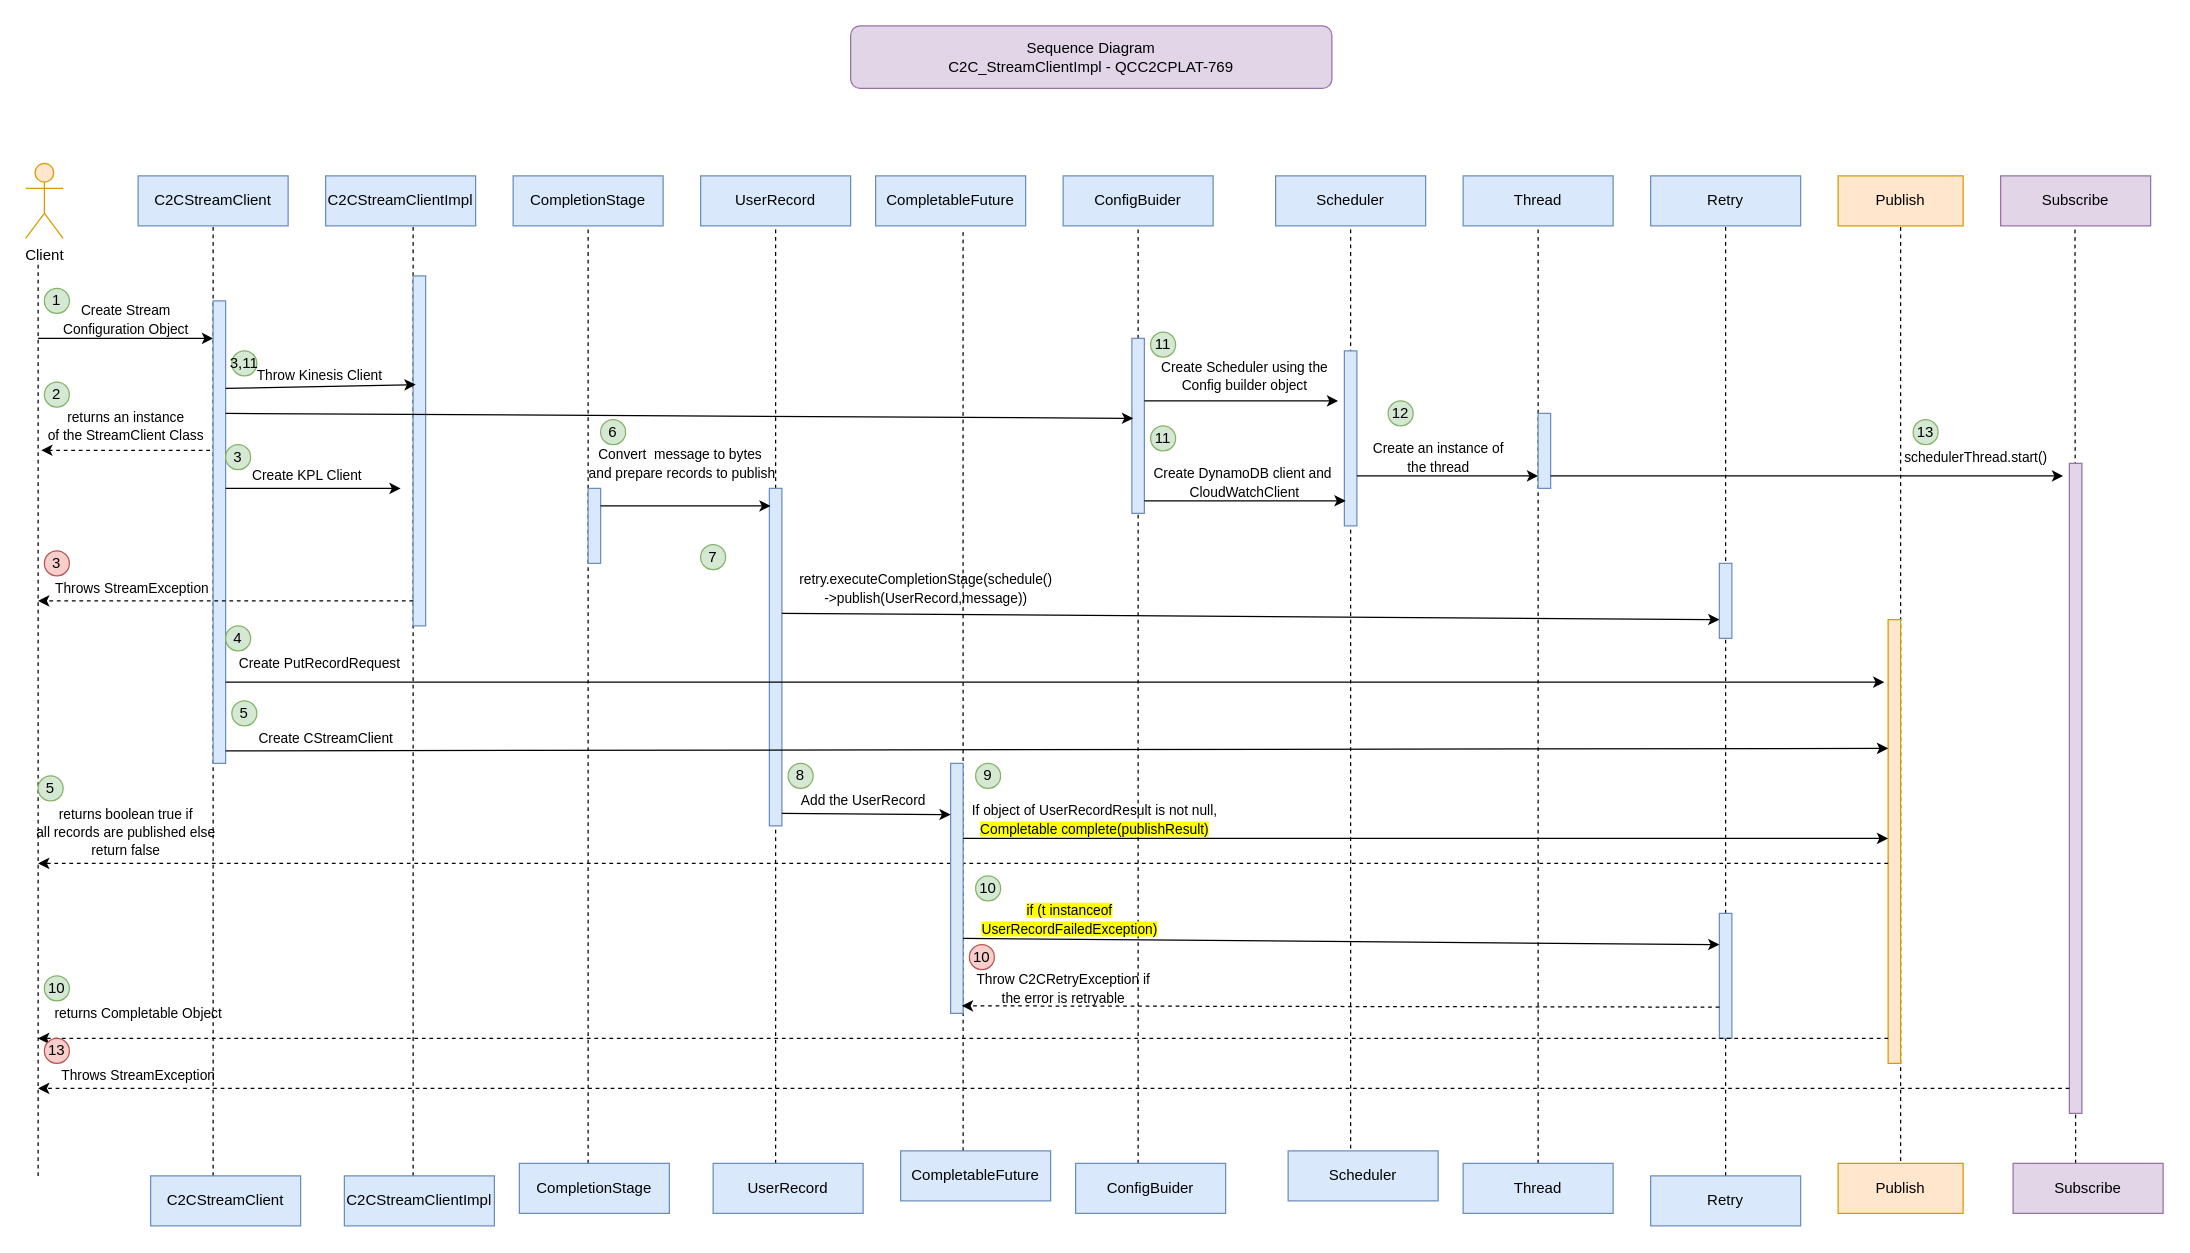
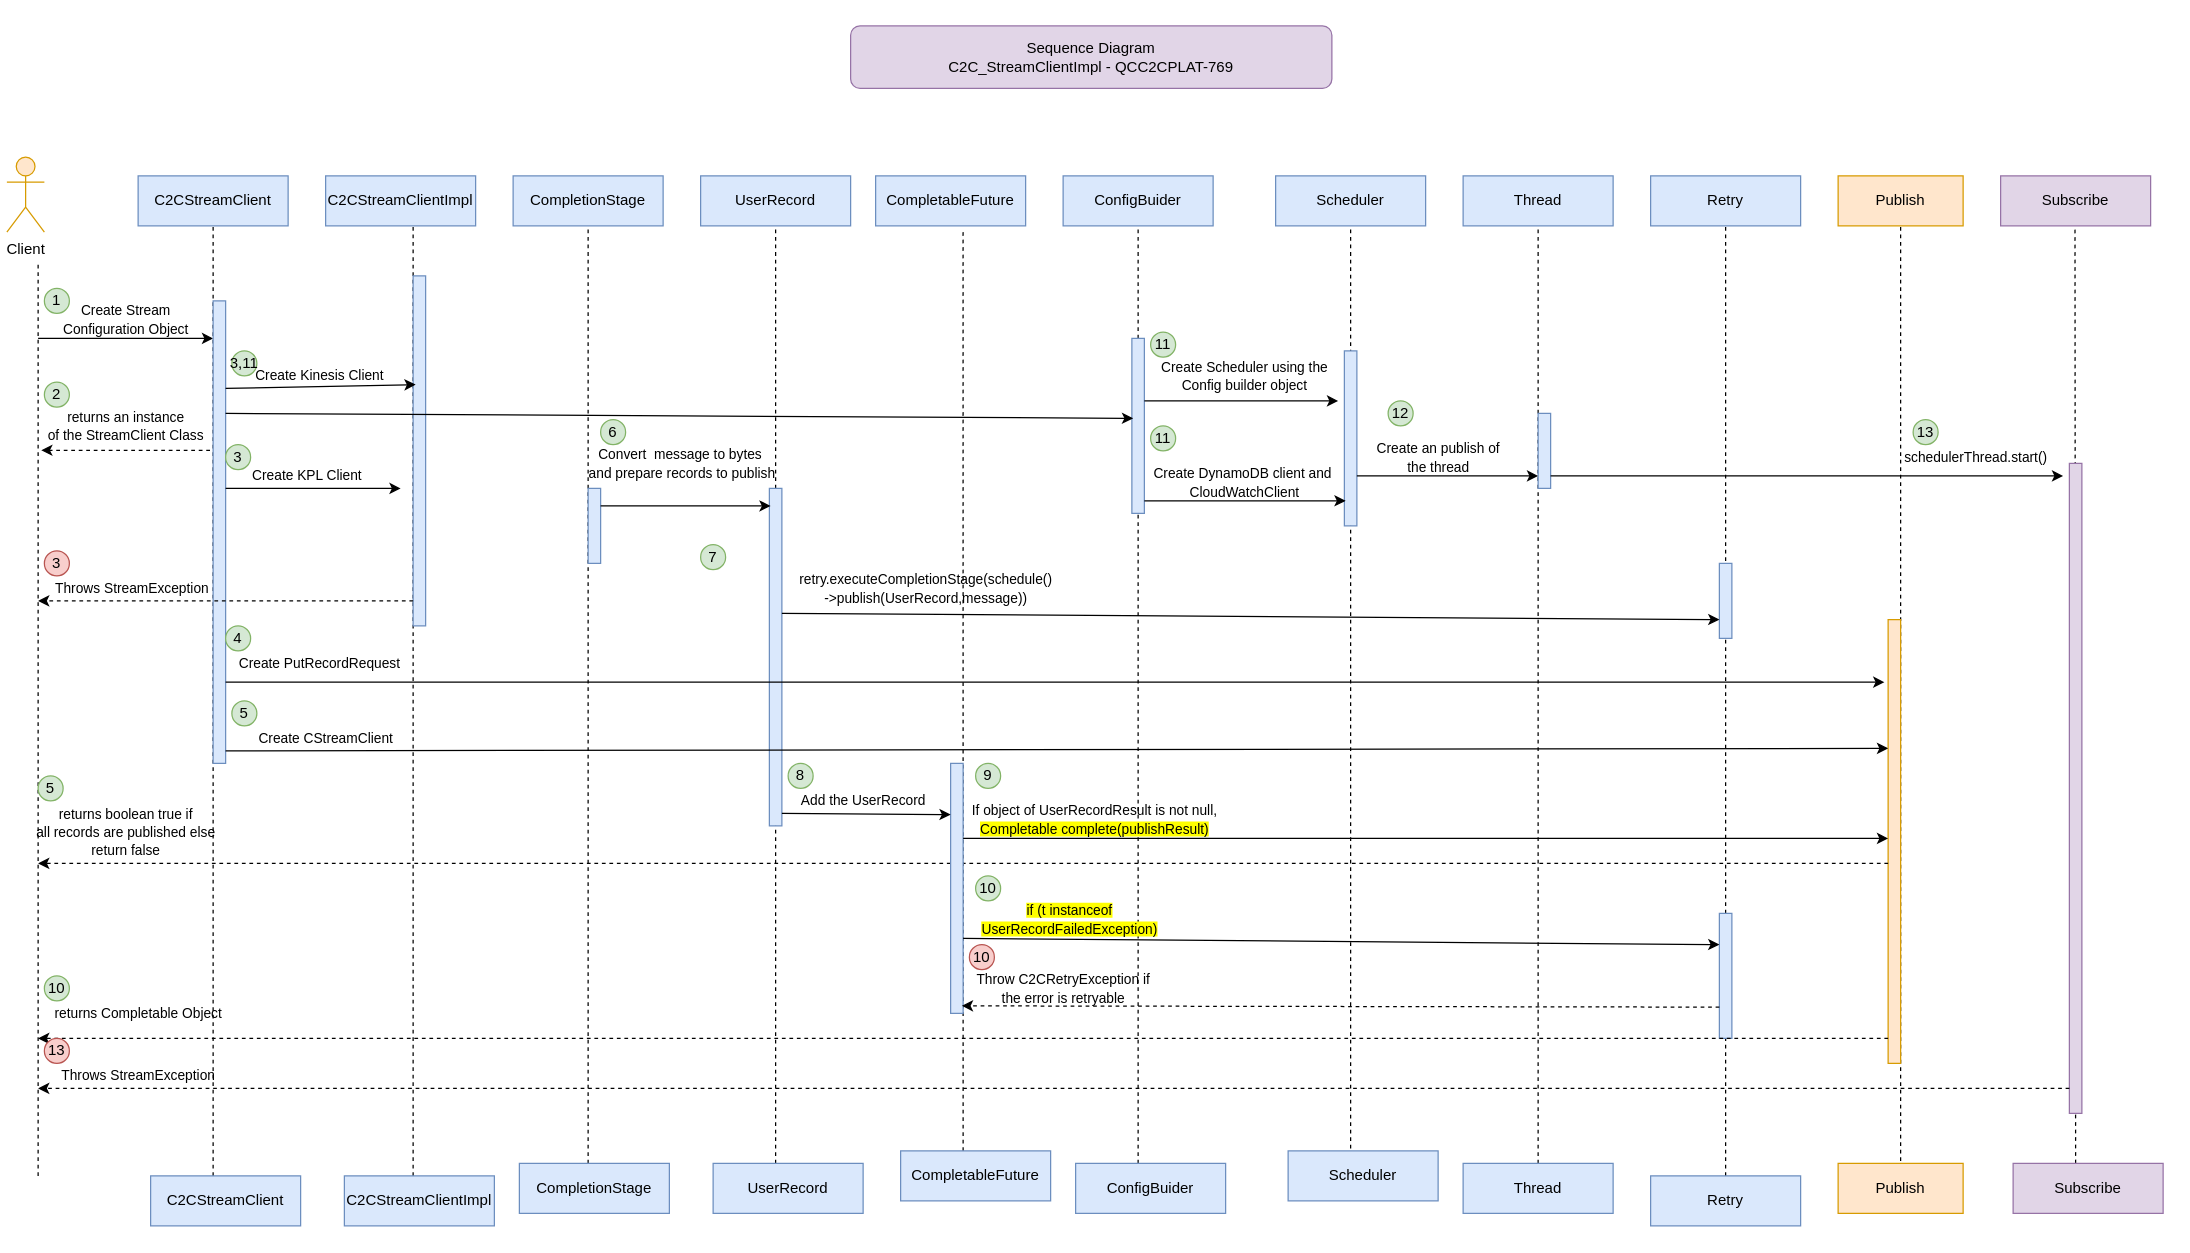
(44, 201) -> (26, 194)
(320, 376) -> (320, 376)
(1439, 457) -> (1439, 457)
